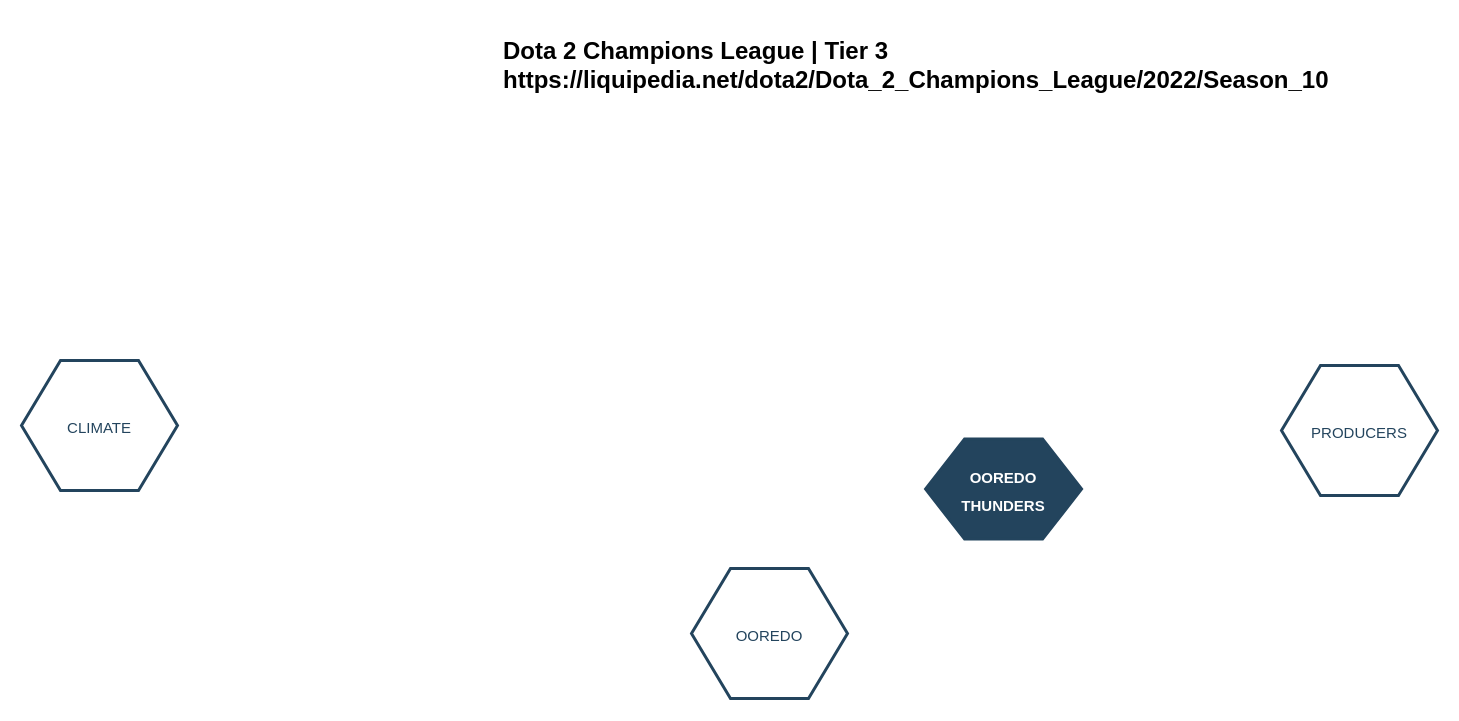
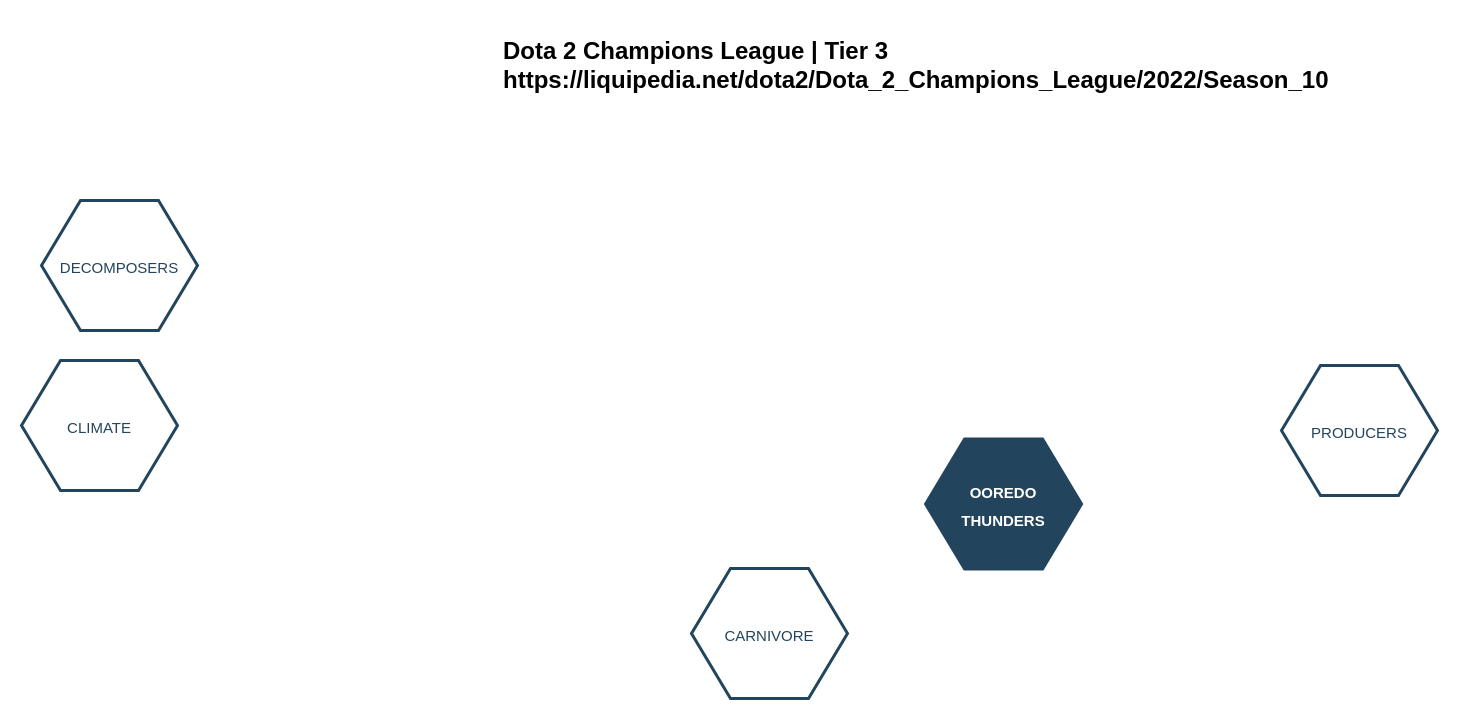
none -> (120, 266)
(1004, 489) -> (1004, 504)
(770, 634) -> (770, 634)
